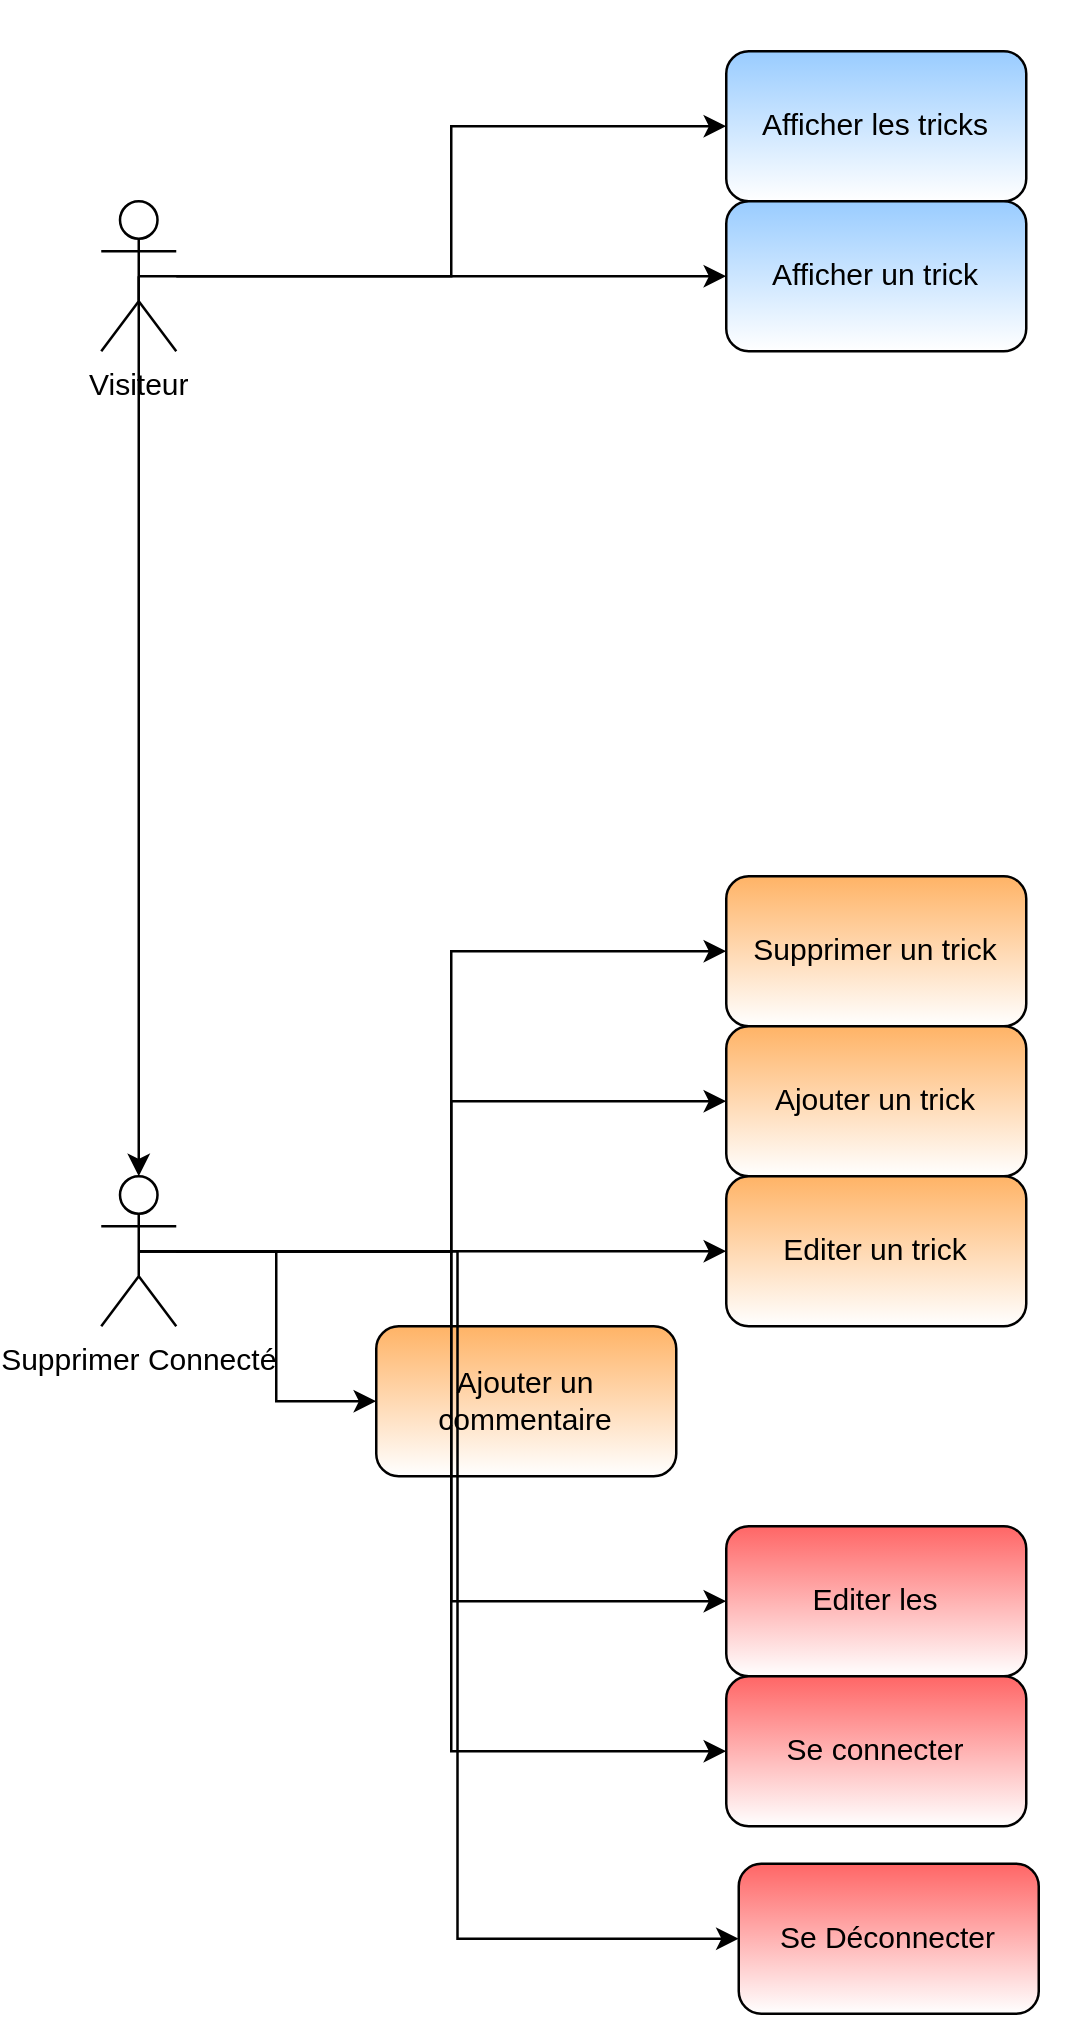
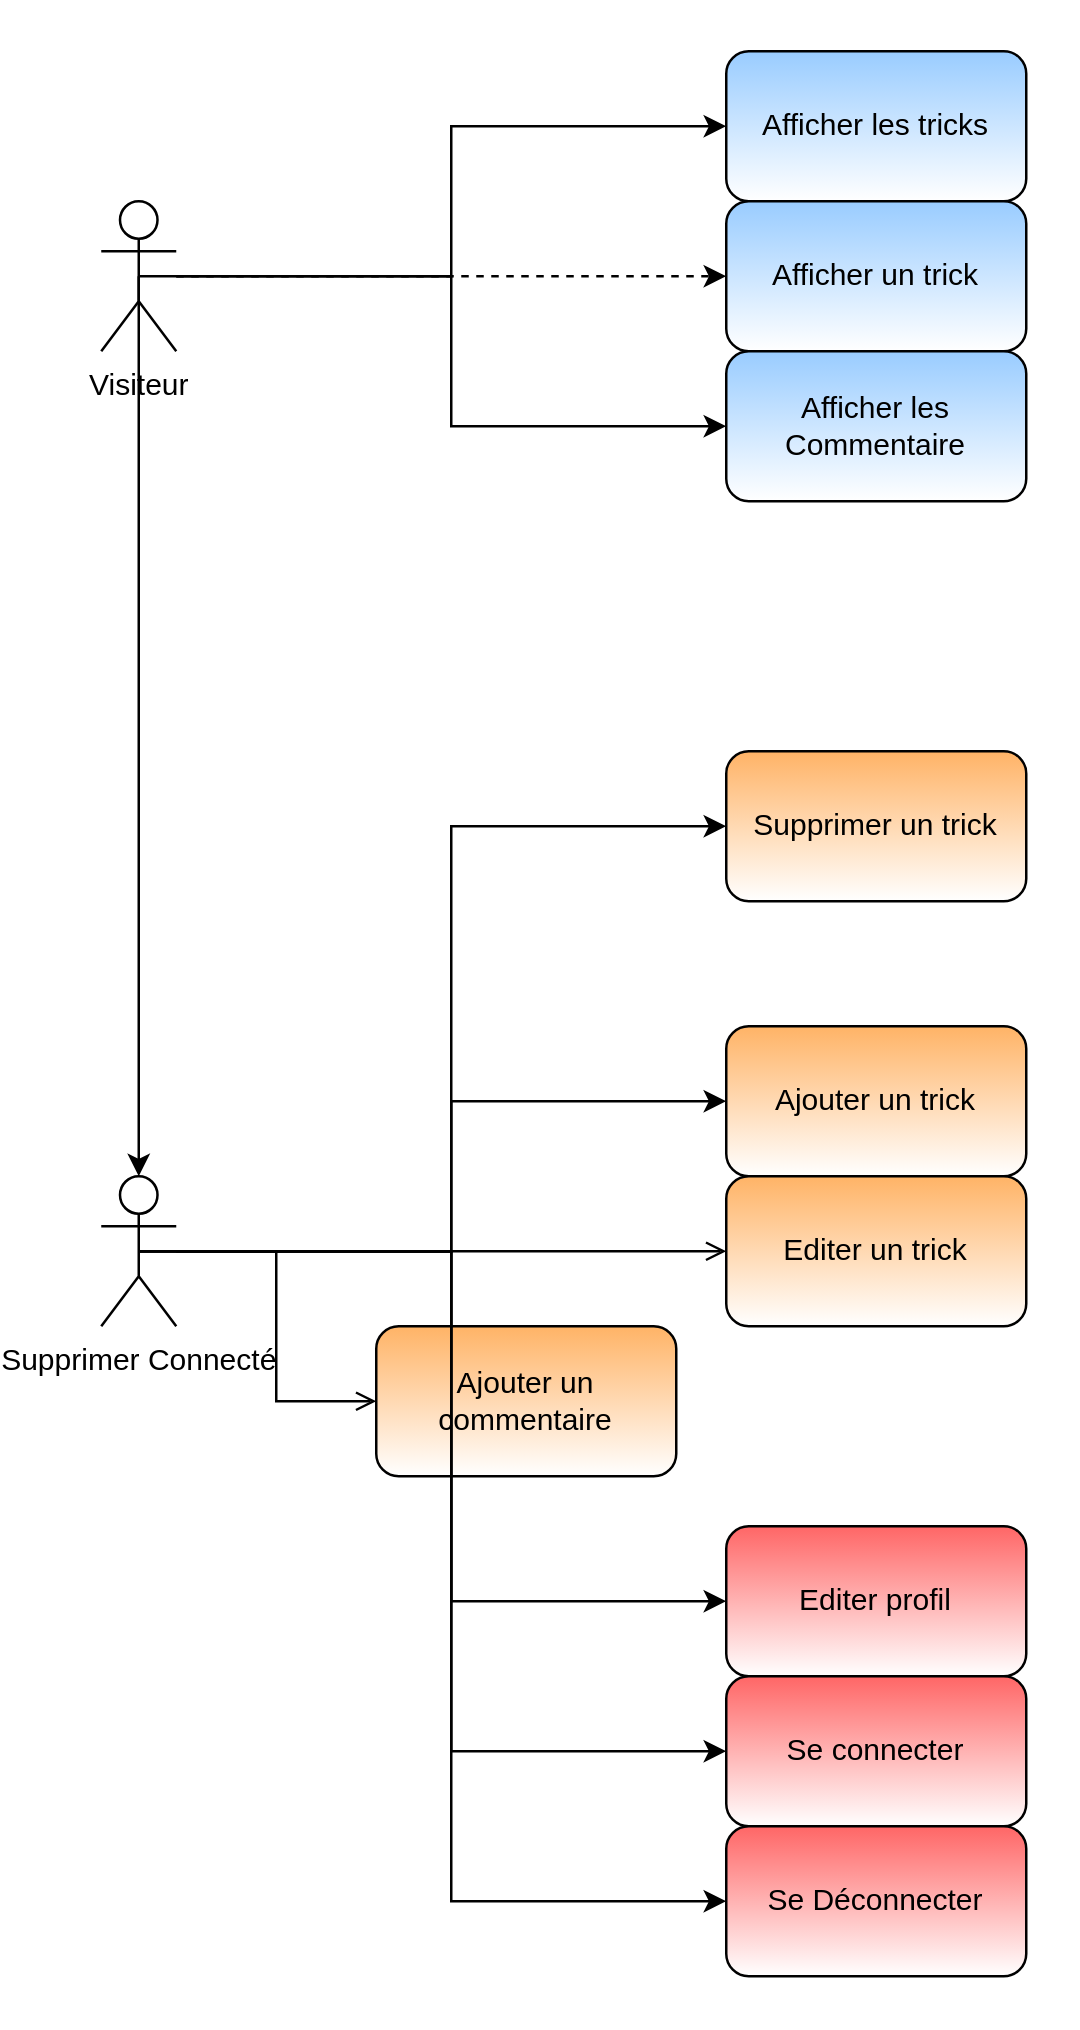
(579, 276) -> (579, 276)
none -> (508, 426)
none -> (876, 426)
(876, 951) -> (876, 826)
(708, 1251) -> (712, 1251)
(358, 1401) -> (362, 1401)
(876, 1601) -> (876, 1601)
(889, 1939) -> (876, 1901)
